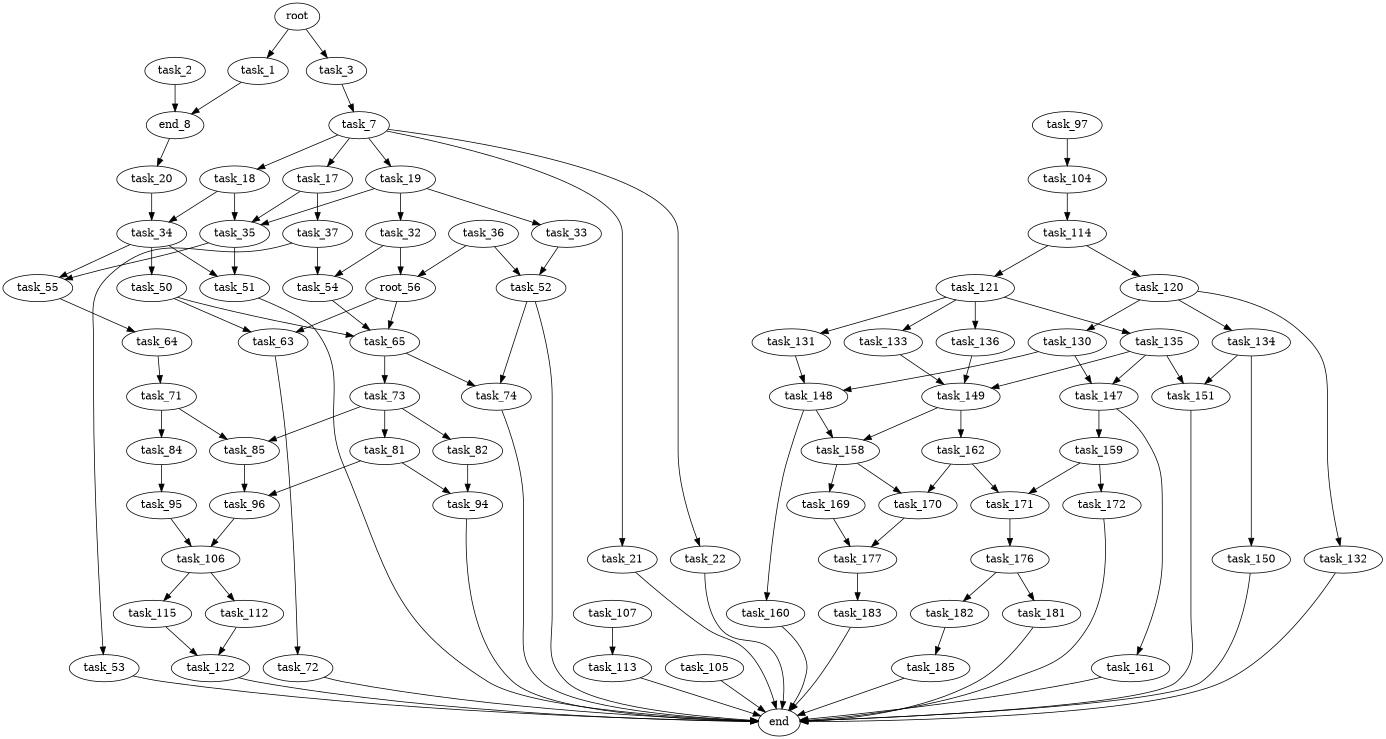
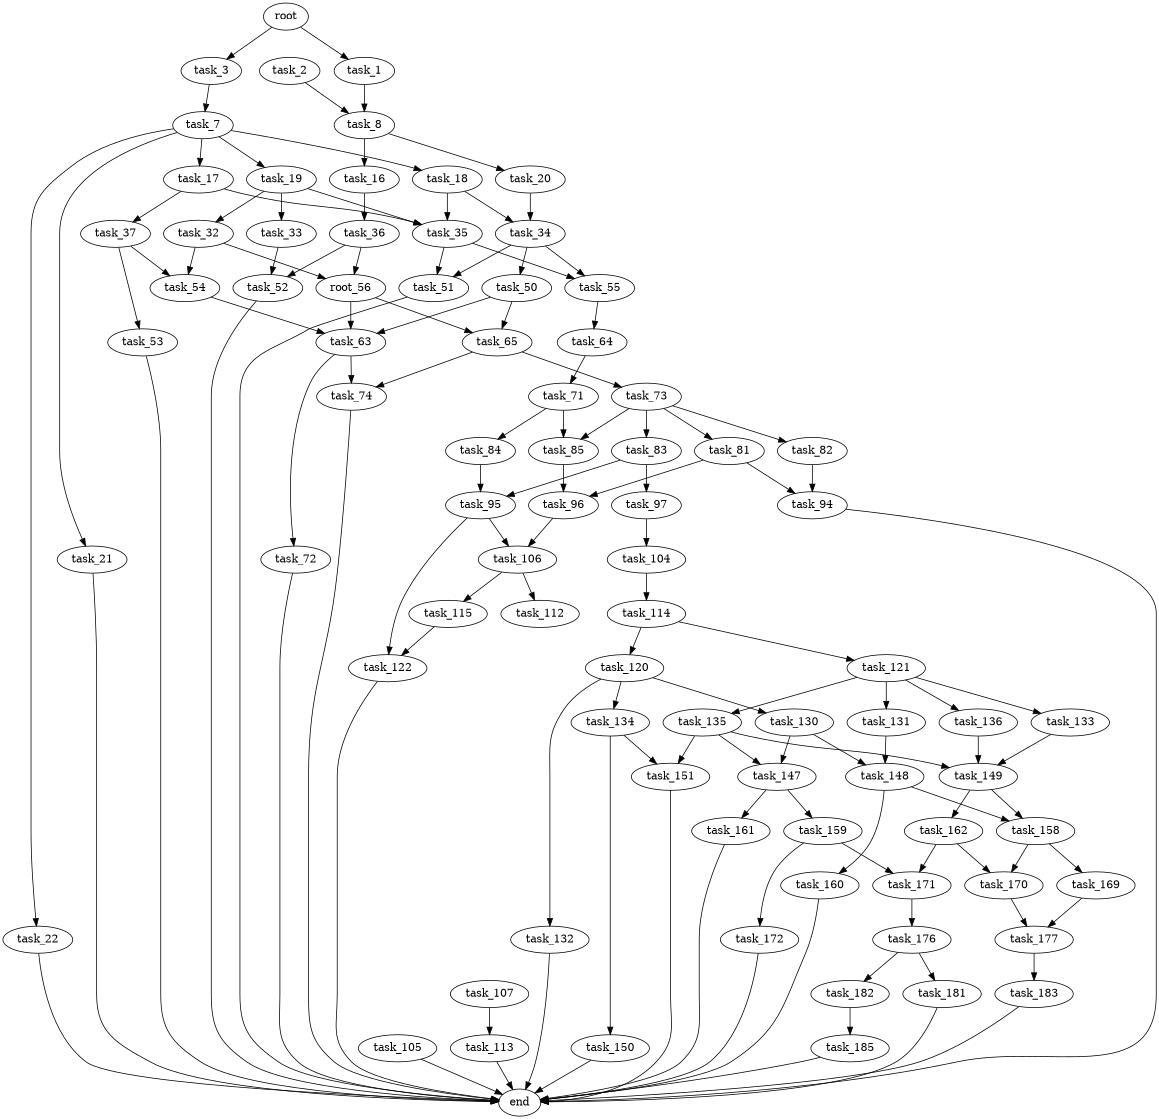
(175, 125) -> (364, 125)
none -> (364, 179)
(351, 315) -> (264, 314)
(515, 339) -> (351, 366)
none -> (646, 451)
(230, 638) -> (417, 576)
